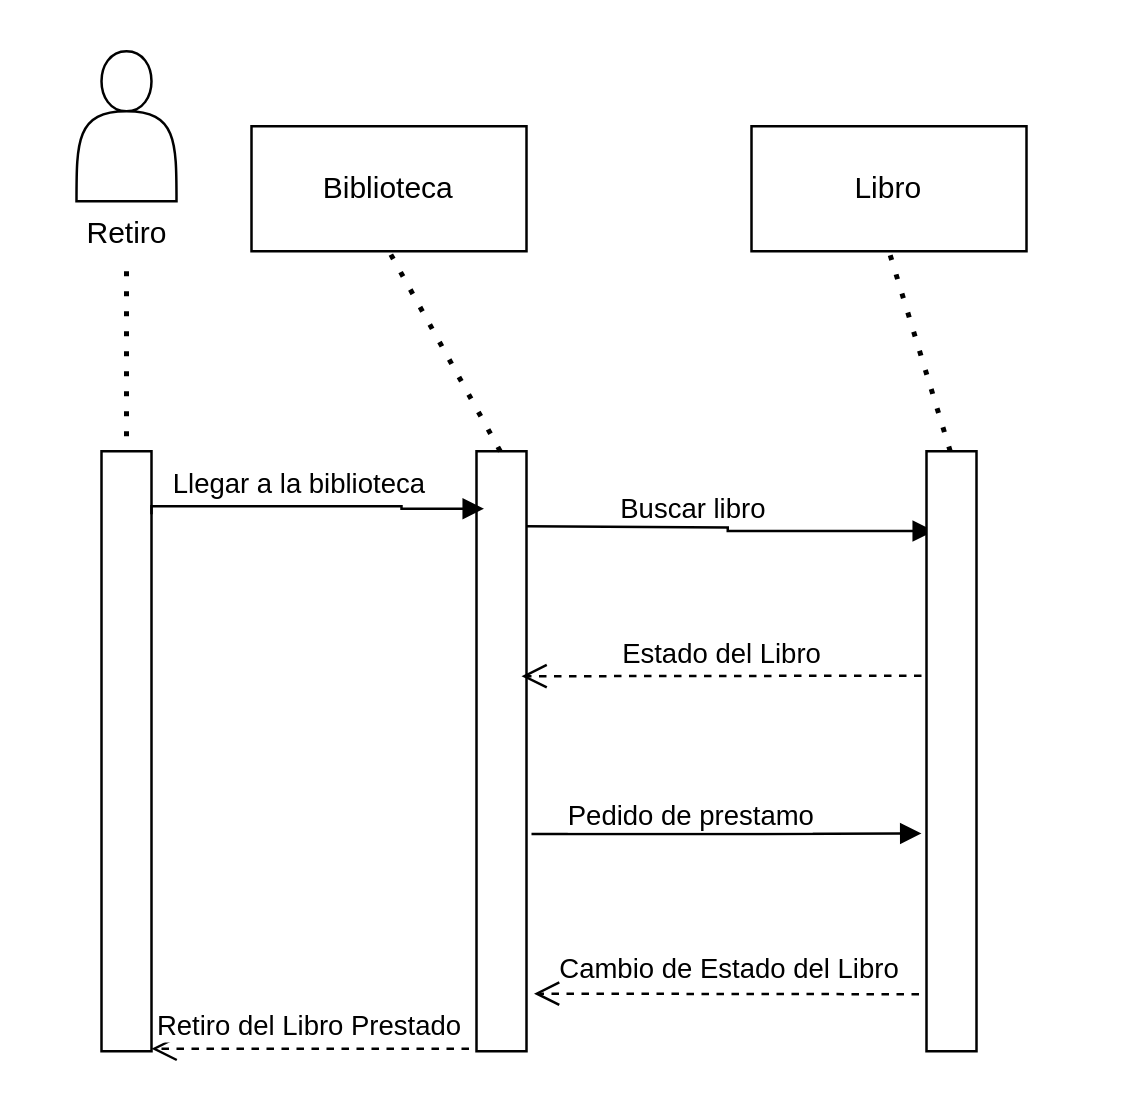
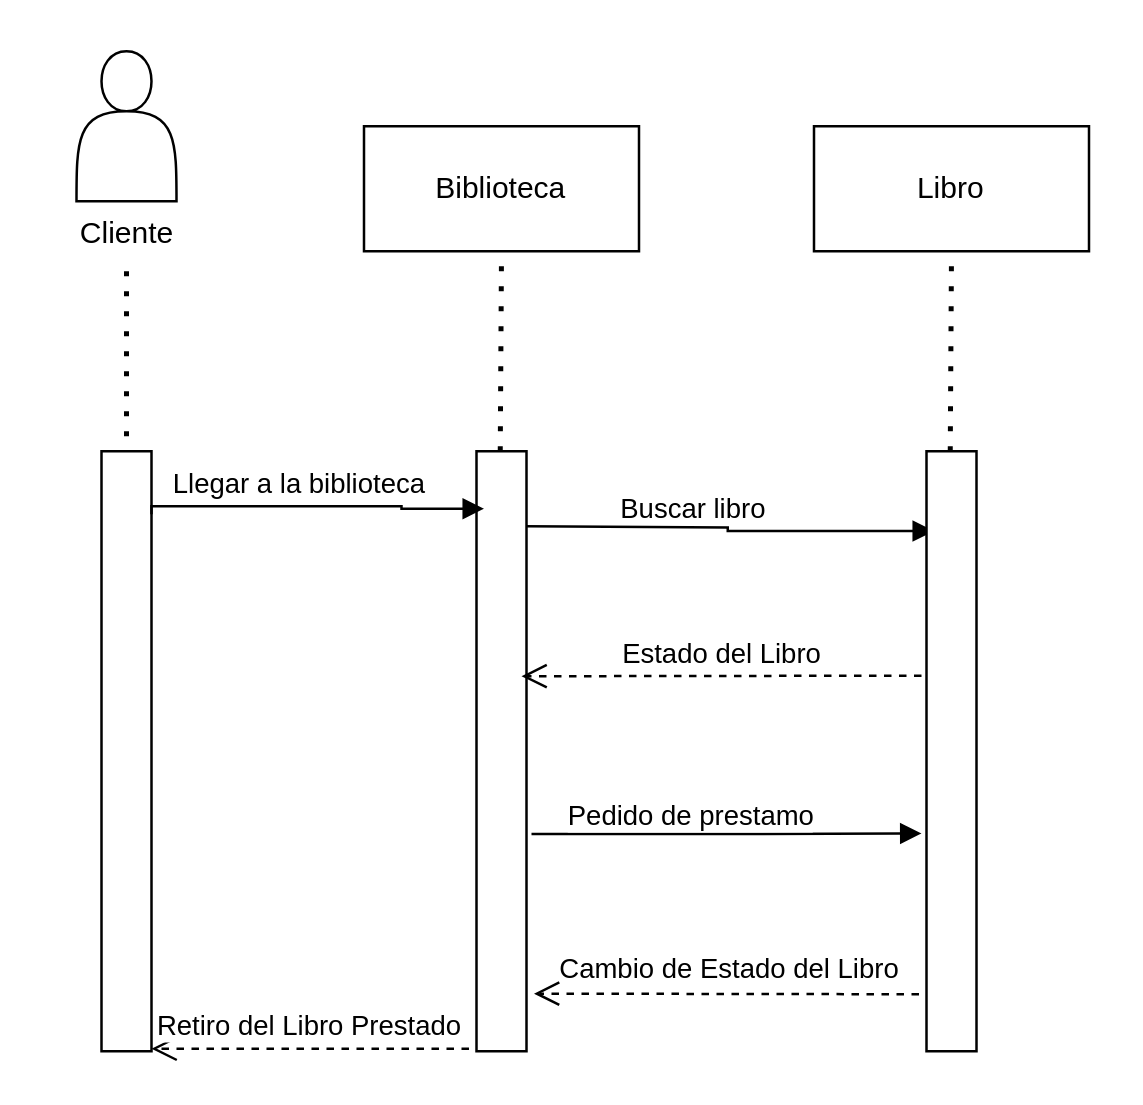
(389, 189) -> (501, 189)
(889, 189) -> (951, 189)
(128, 234) -> (128, 234)
